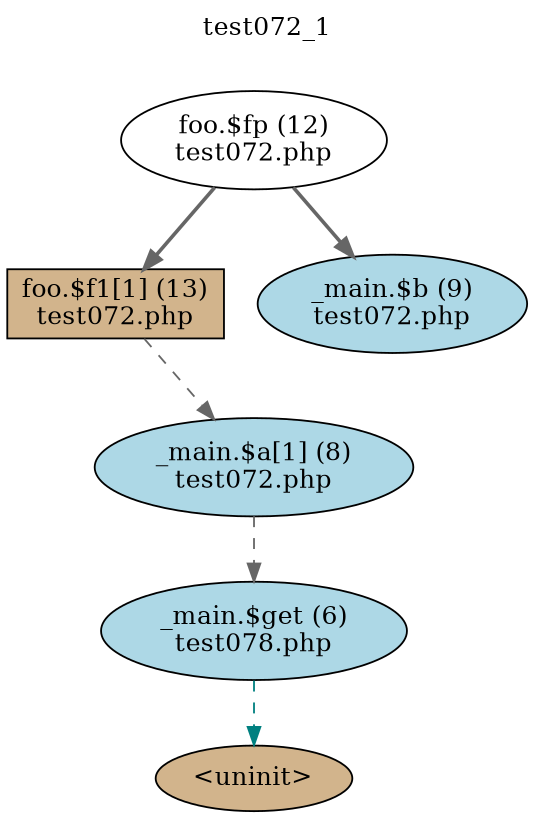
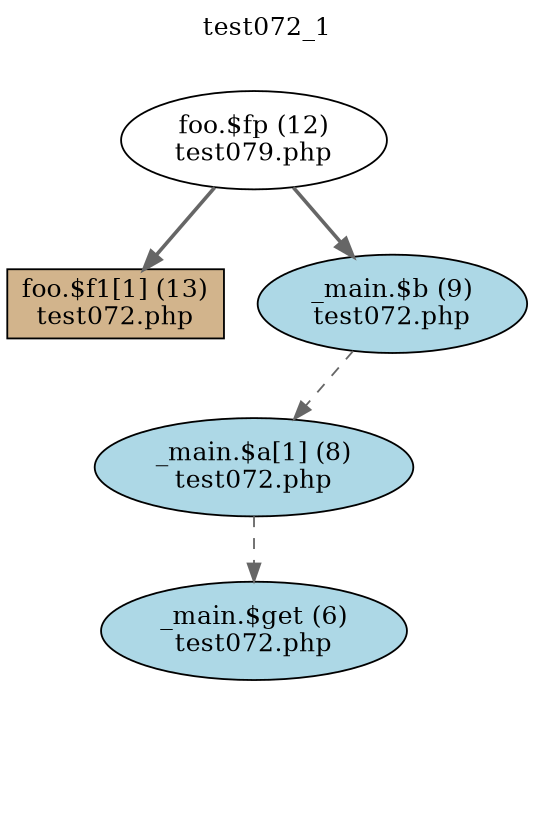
(254, 140) -> (254, 140)
(173, 372) -> (330, 378)
(254, 631) -> (254, 631)
(254, 778) -> none
